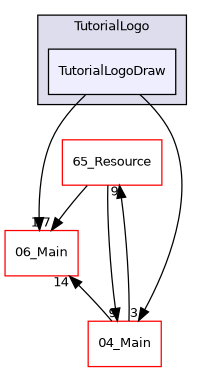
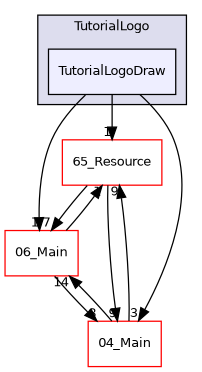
none -> (112, 113)
none -> (81, 214)
none -> (71, 294)
